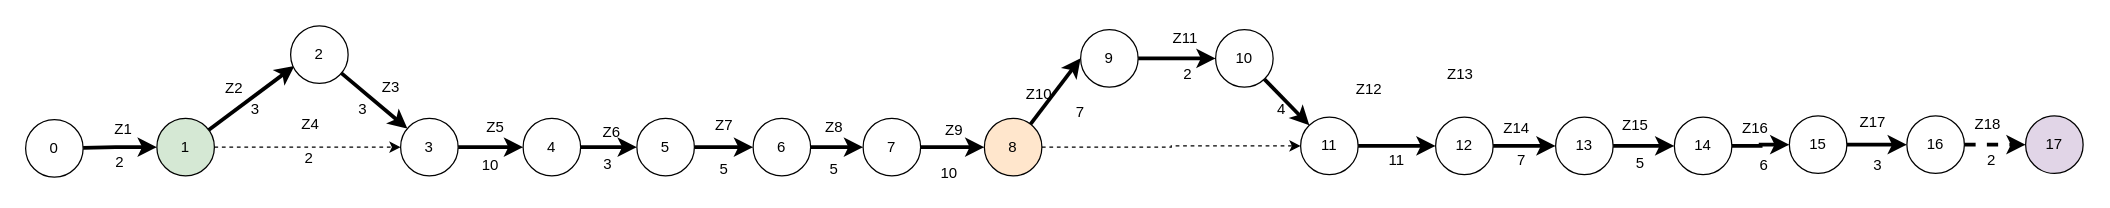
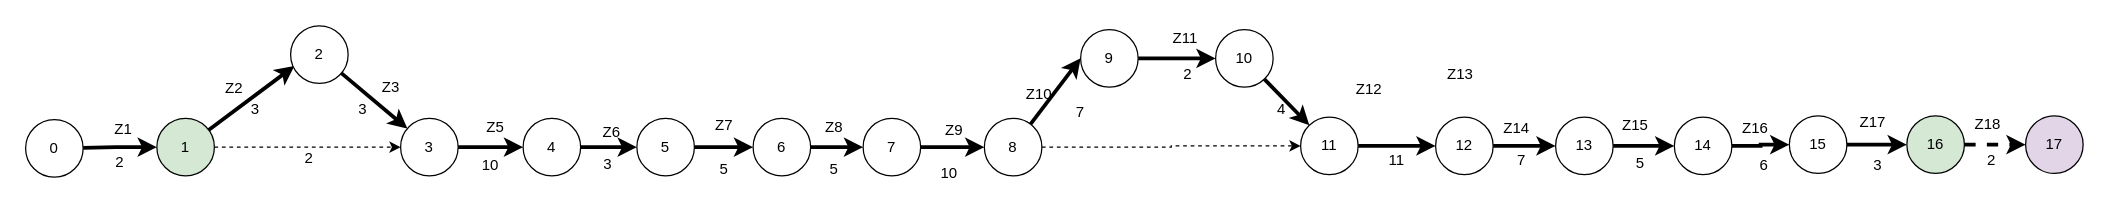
(311, 124) -> none
(1936, 144) -> (1936, 144)
(1013, 147) -> (1013, 147)
